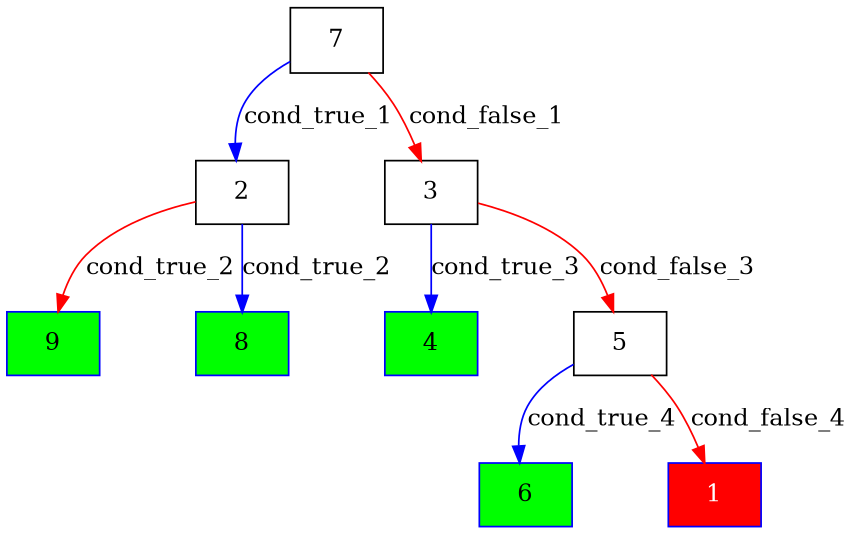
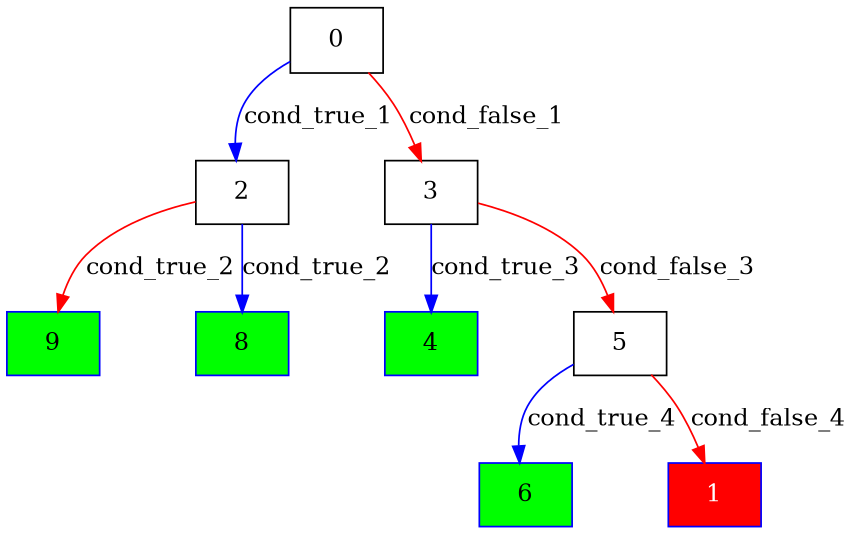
(337, 40) -> (337, 40)
